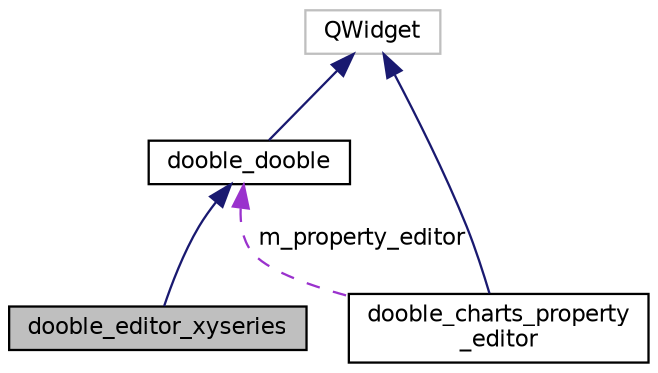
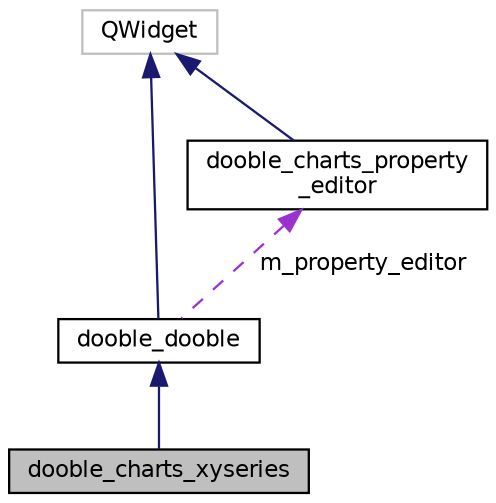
(276, 270) -> (233, 272)
(158, 328) -> (159, 471)
